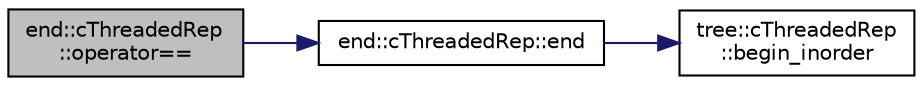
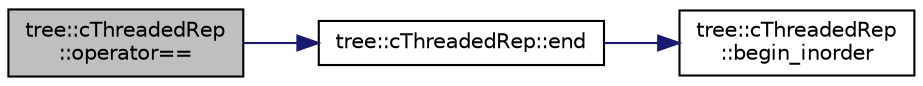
(126, 43) -> (126, 43)
(461, 43) -> (461, 43)
